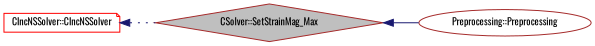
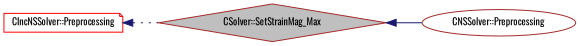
(62, 23) -> (63, 23)
(505, 23) -> (499, 23)
